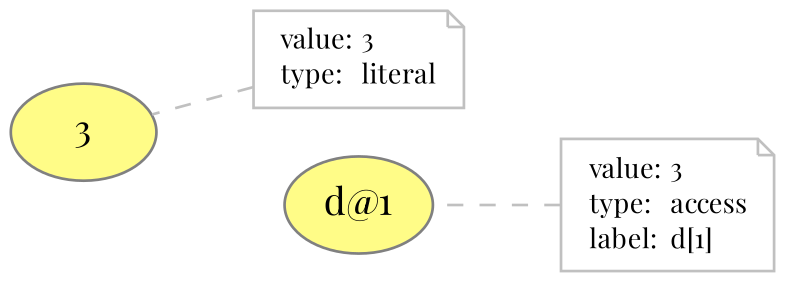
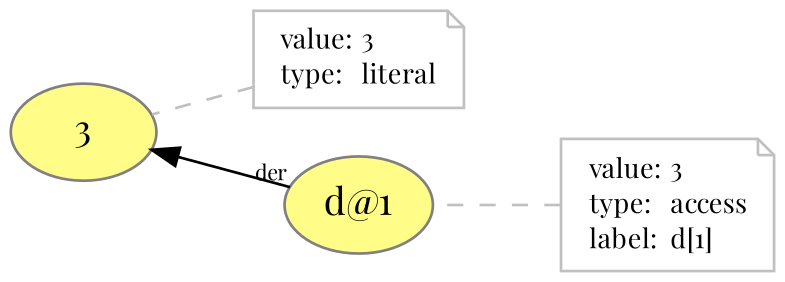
none -> (234, 172)
